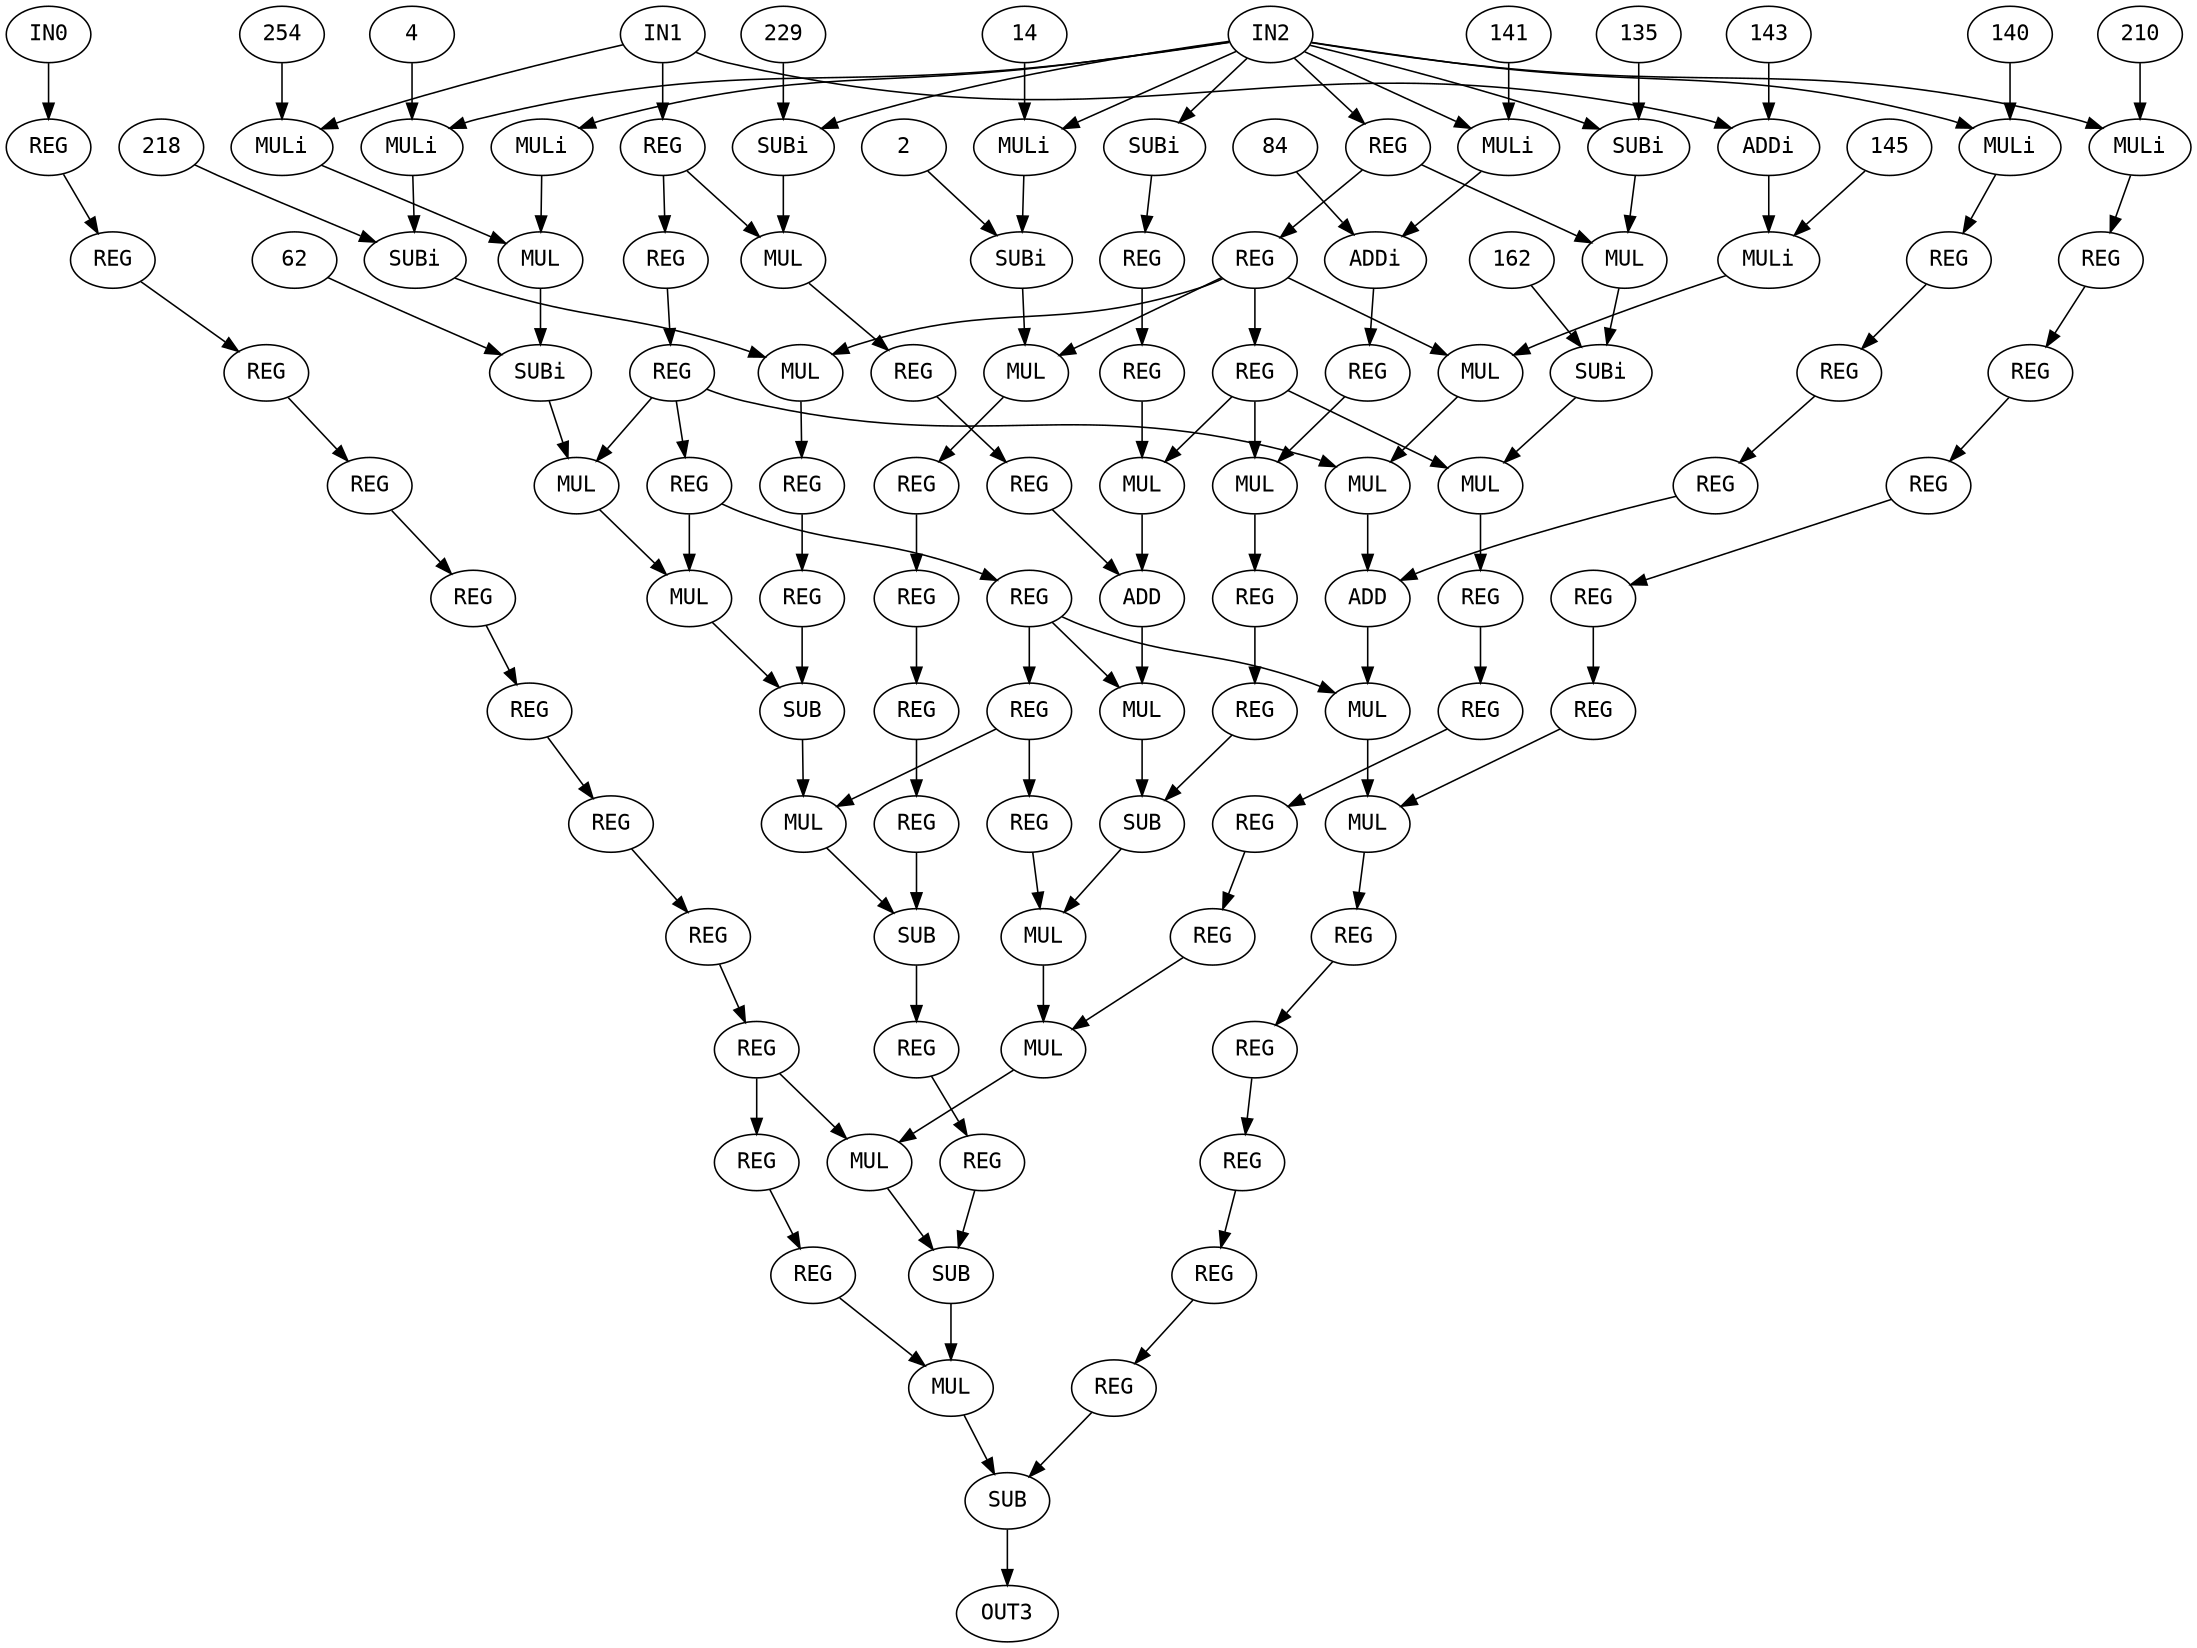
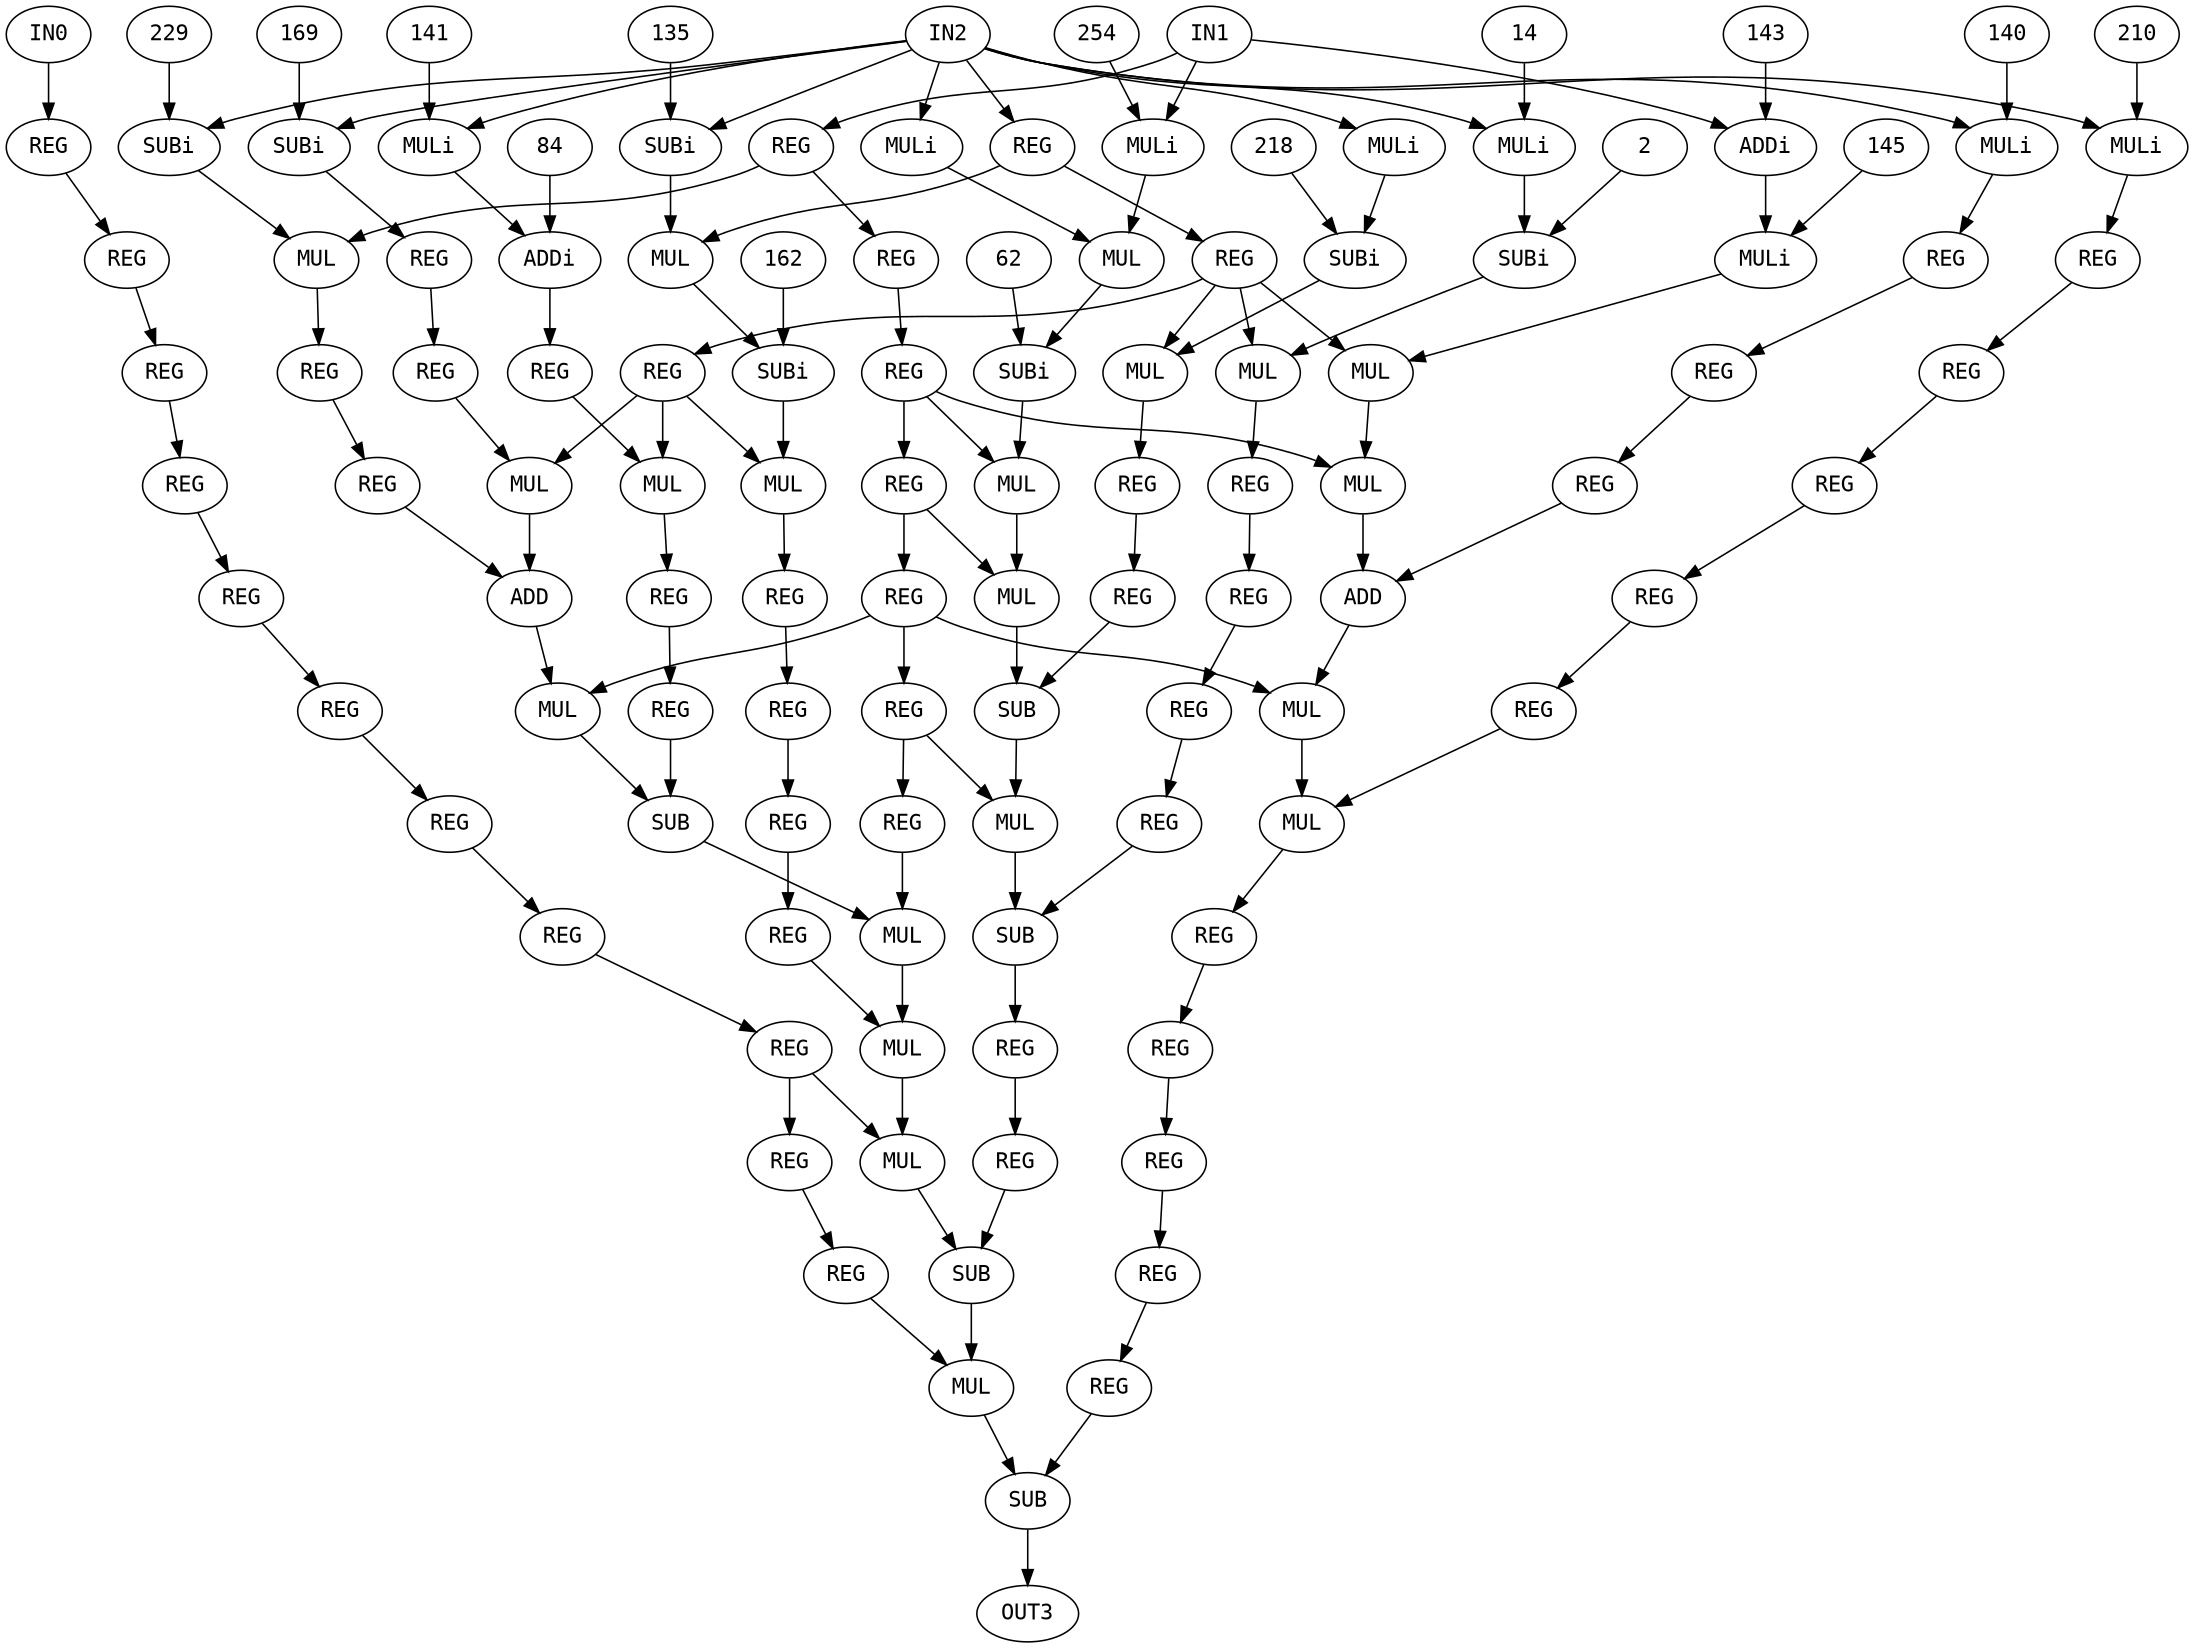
none -> (299, 34)
(412, 34) -> none
